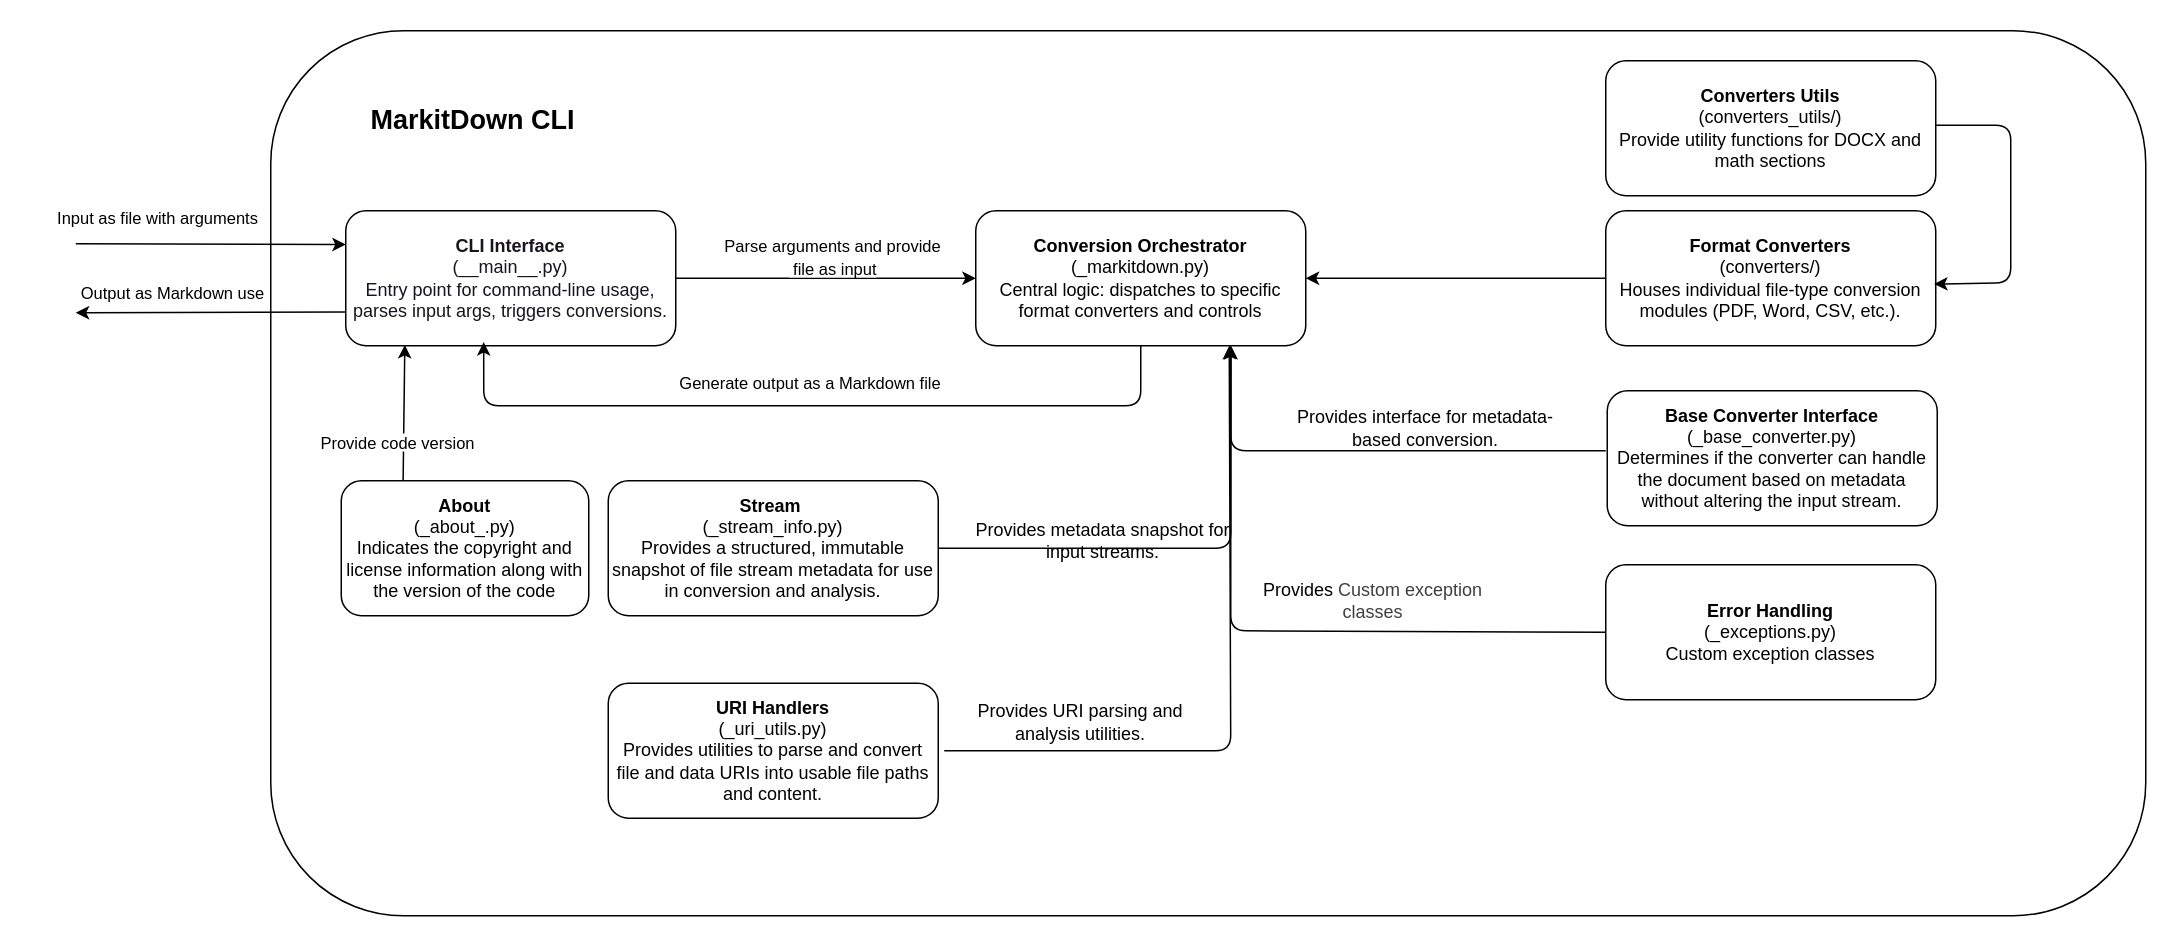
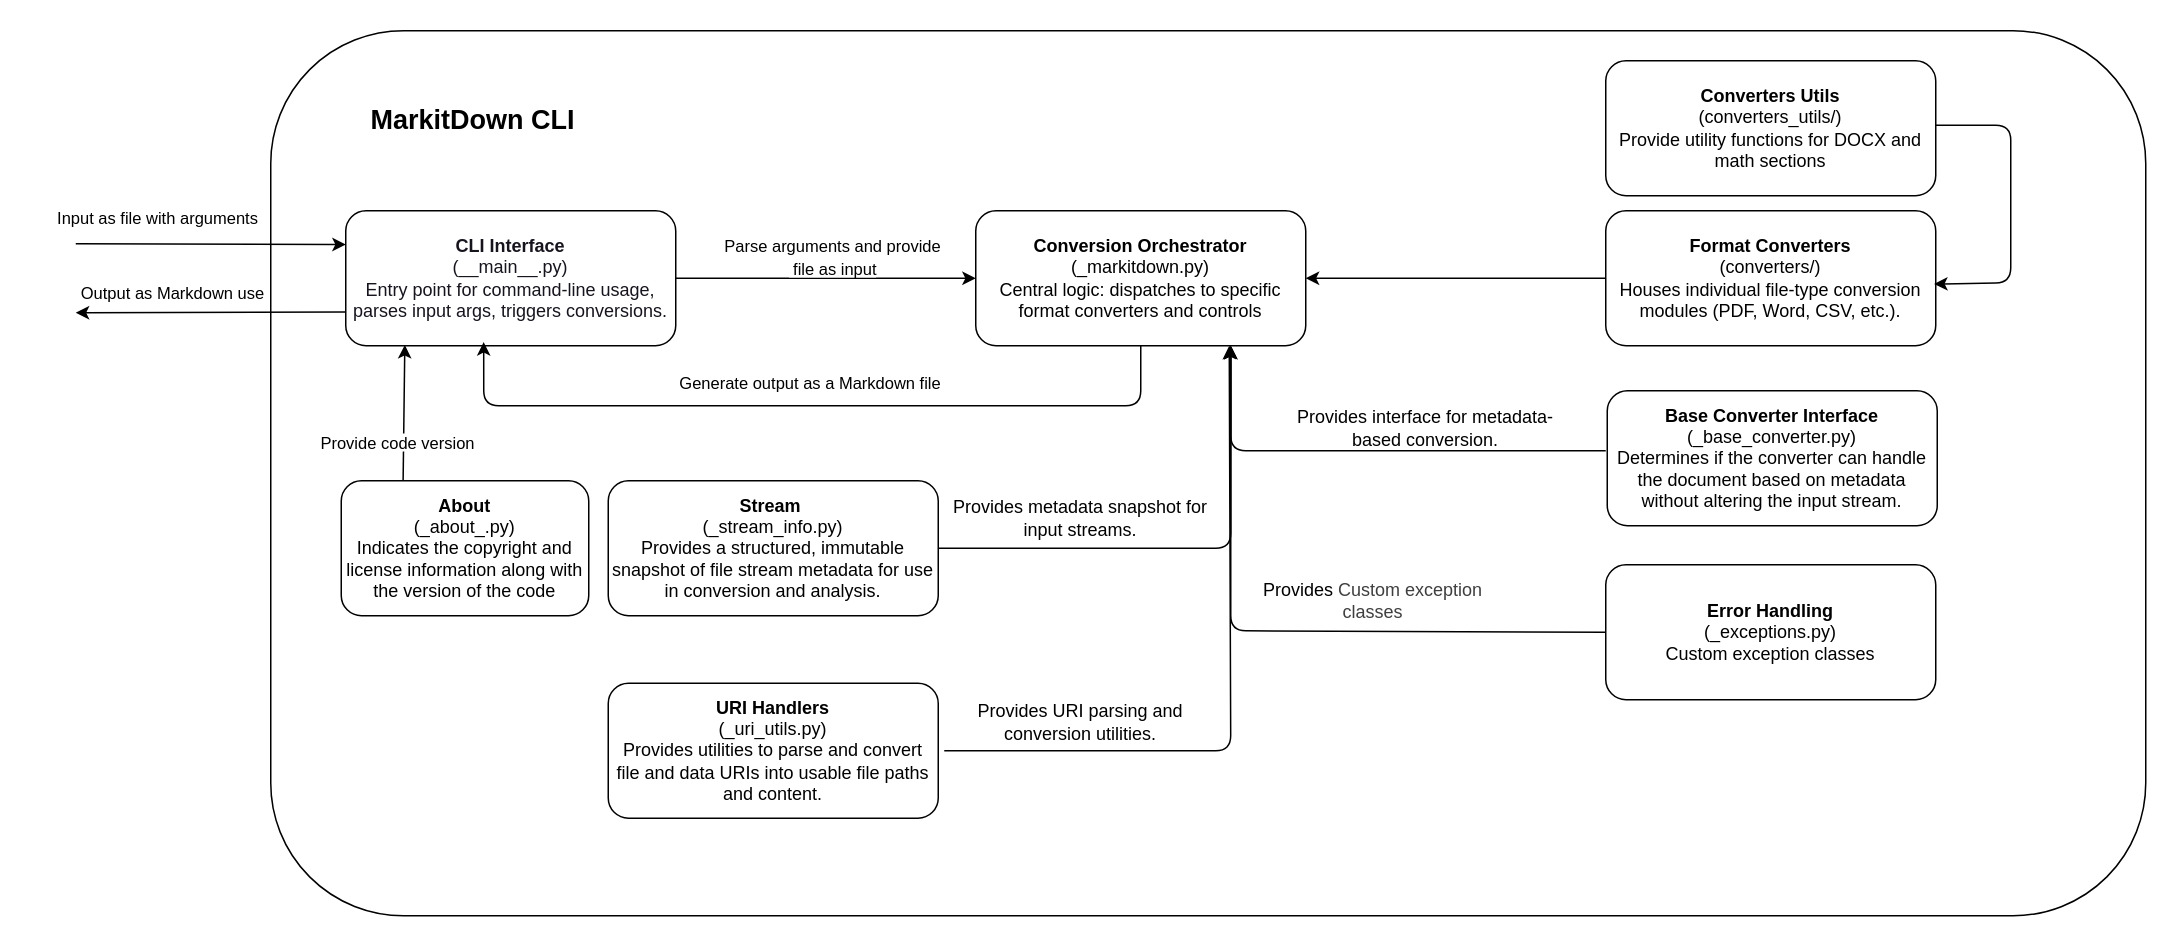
(1103, 541) -> (1081, 518)
(1081, 722) -> (1081, 722)
